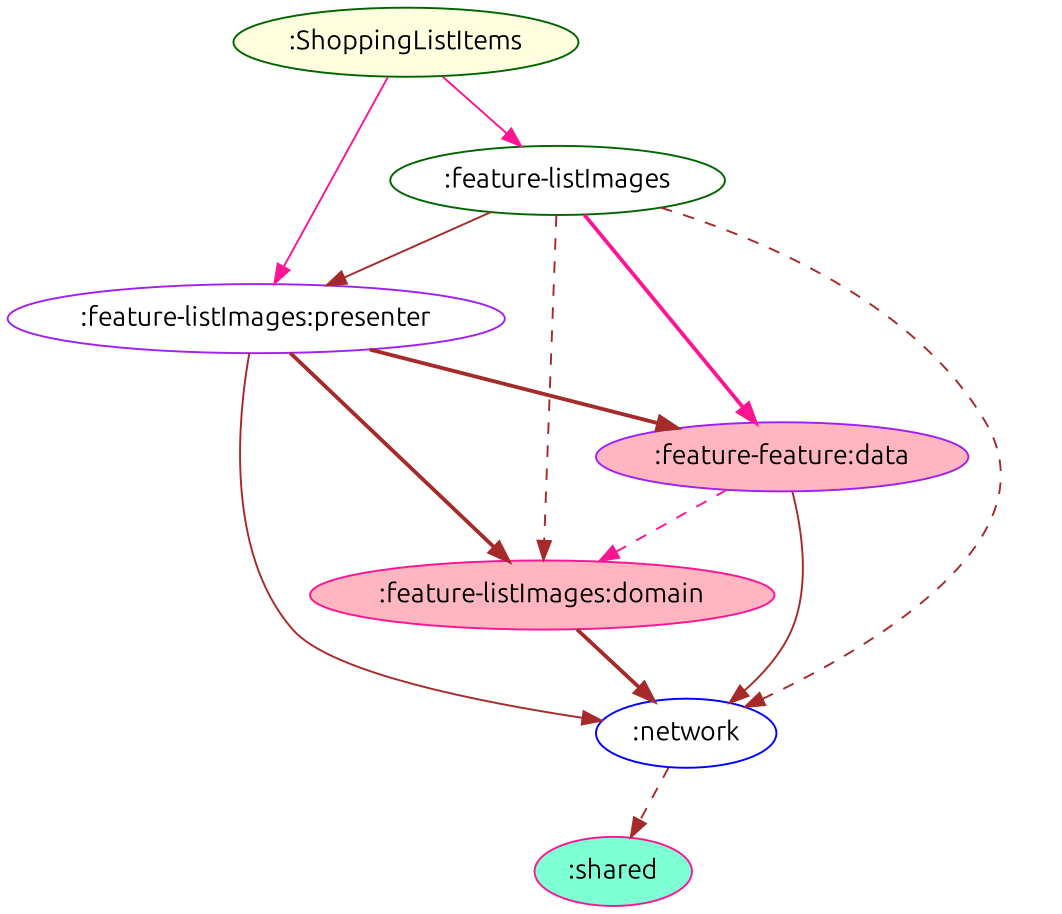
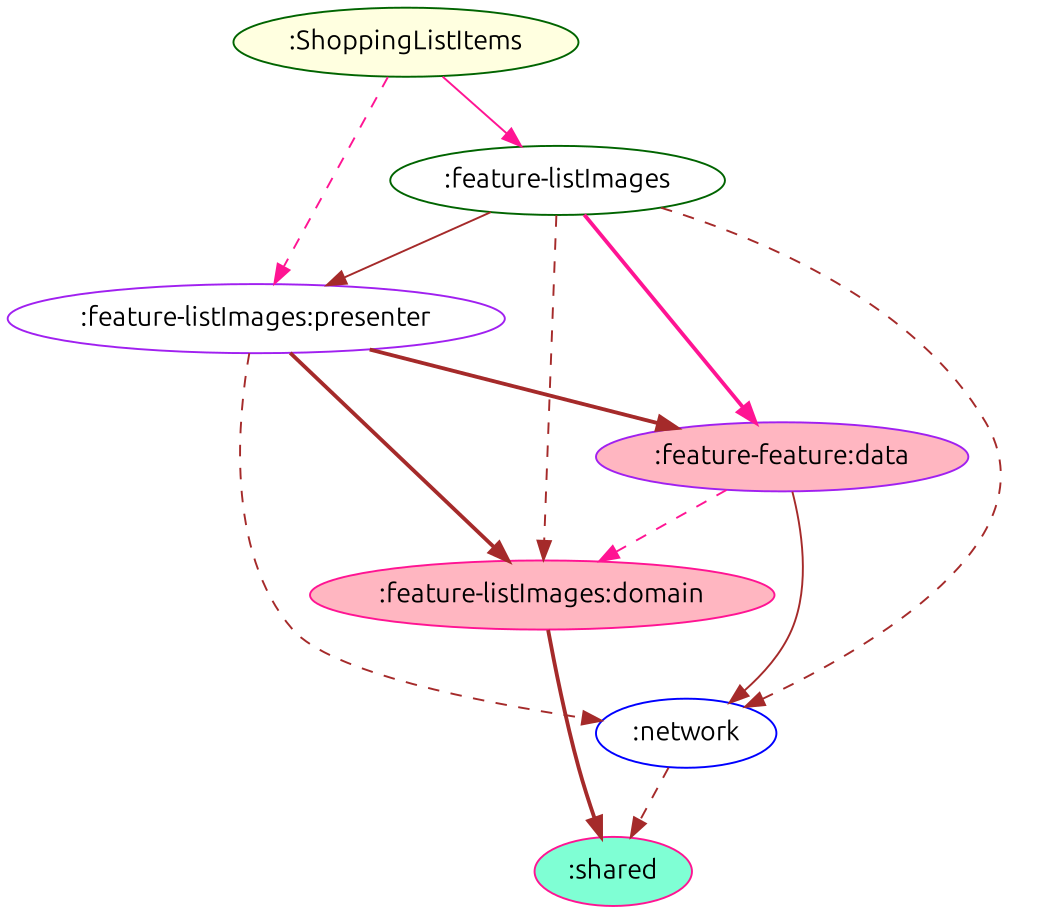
(336, 172) -> (336, 172)
(300, 635) -> (300, 635)
(608, 659) -> (569, 730)
